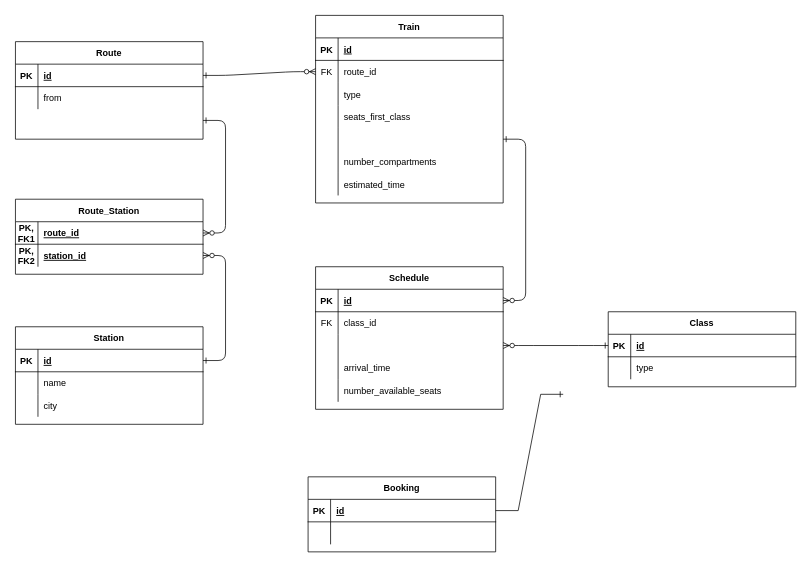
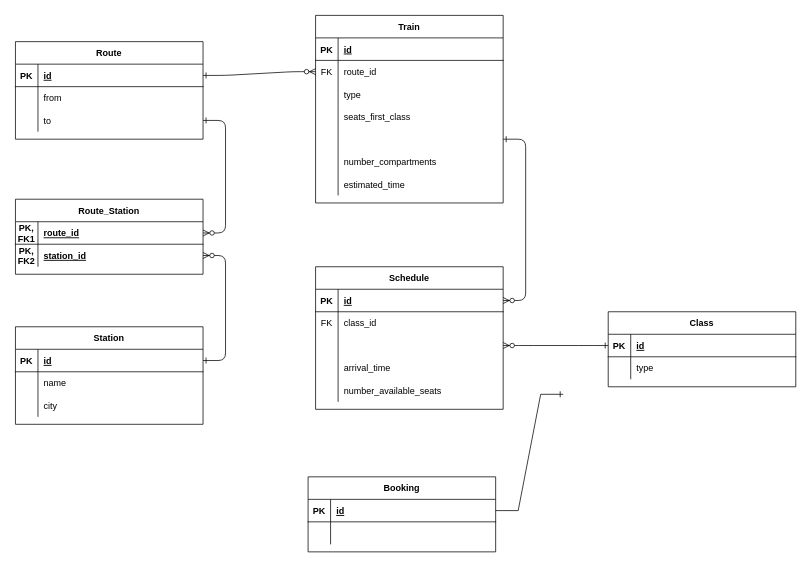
none -> (120, 120)
